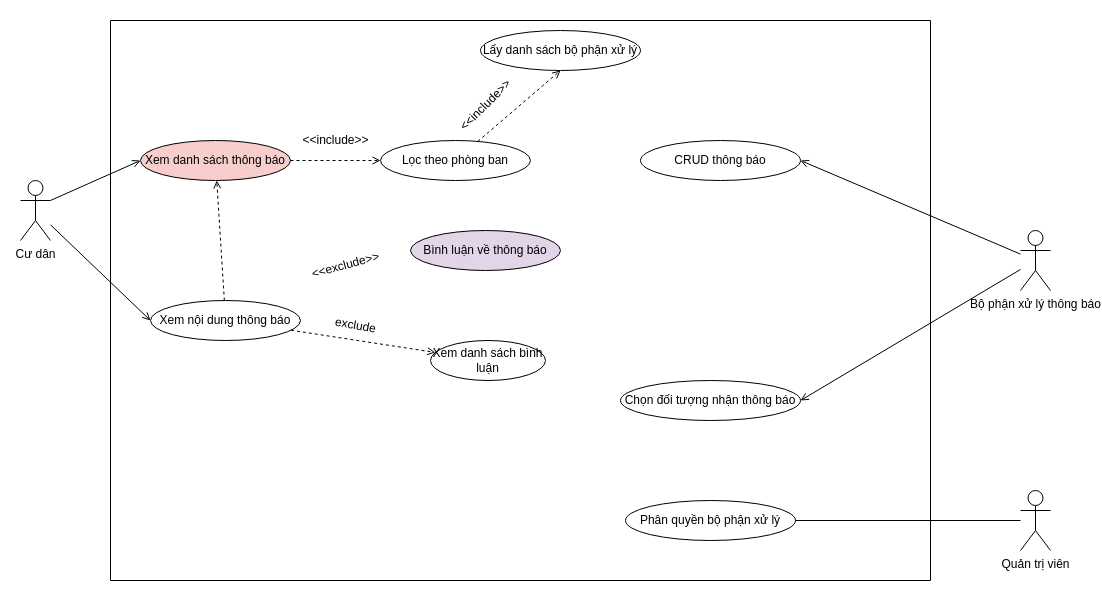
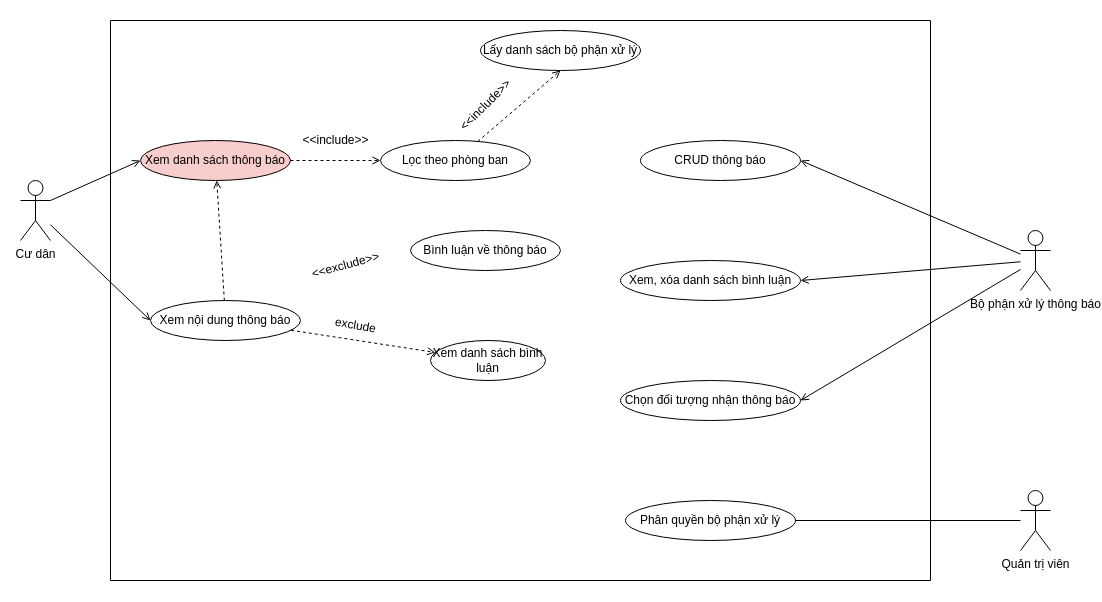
(486, 251) -> (486, 251)
none -> (912, 271)
none -> (711, 281)
